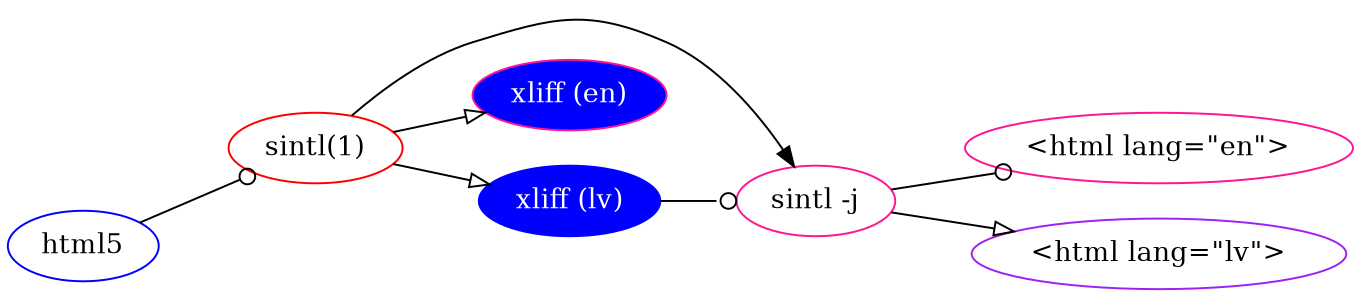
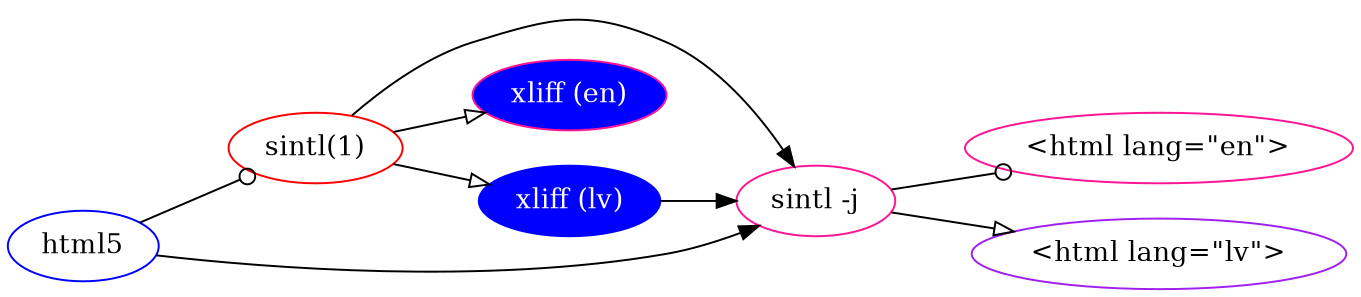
(688, 201) -> (688, 201)
none -> (450, 272)
